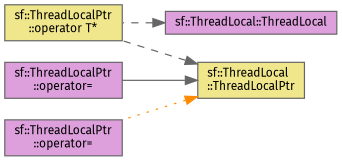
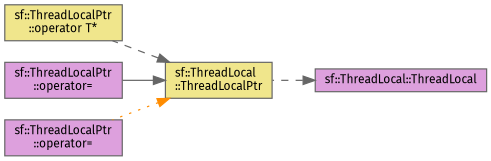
(138, 23) -> (288, 80)
